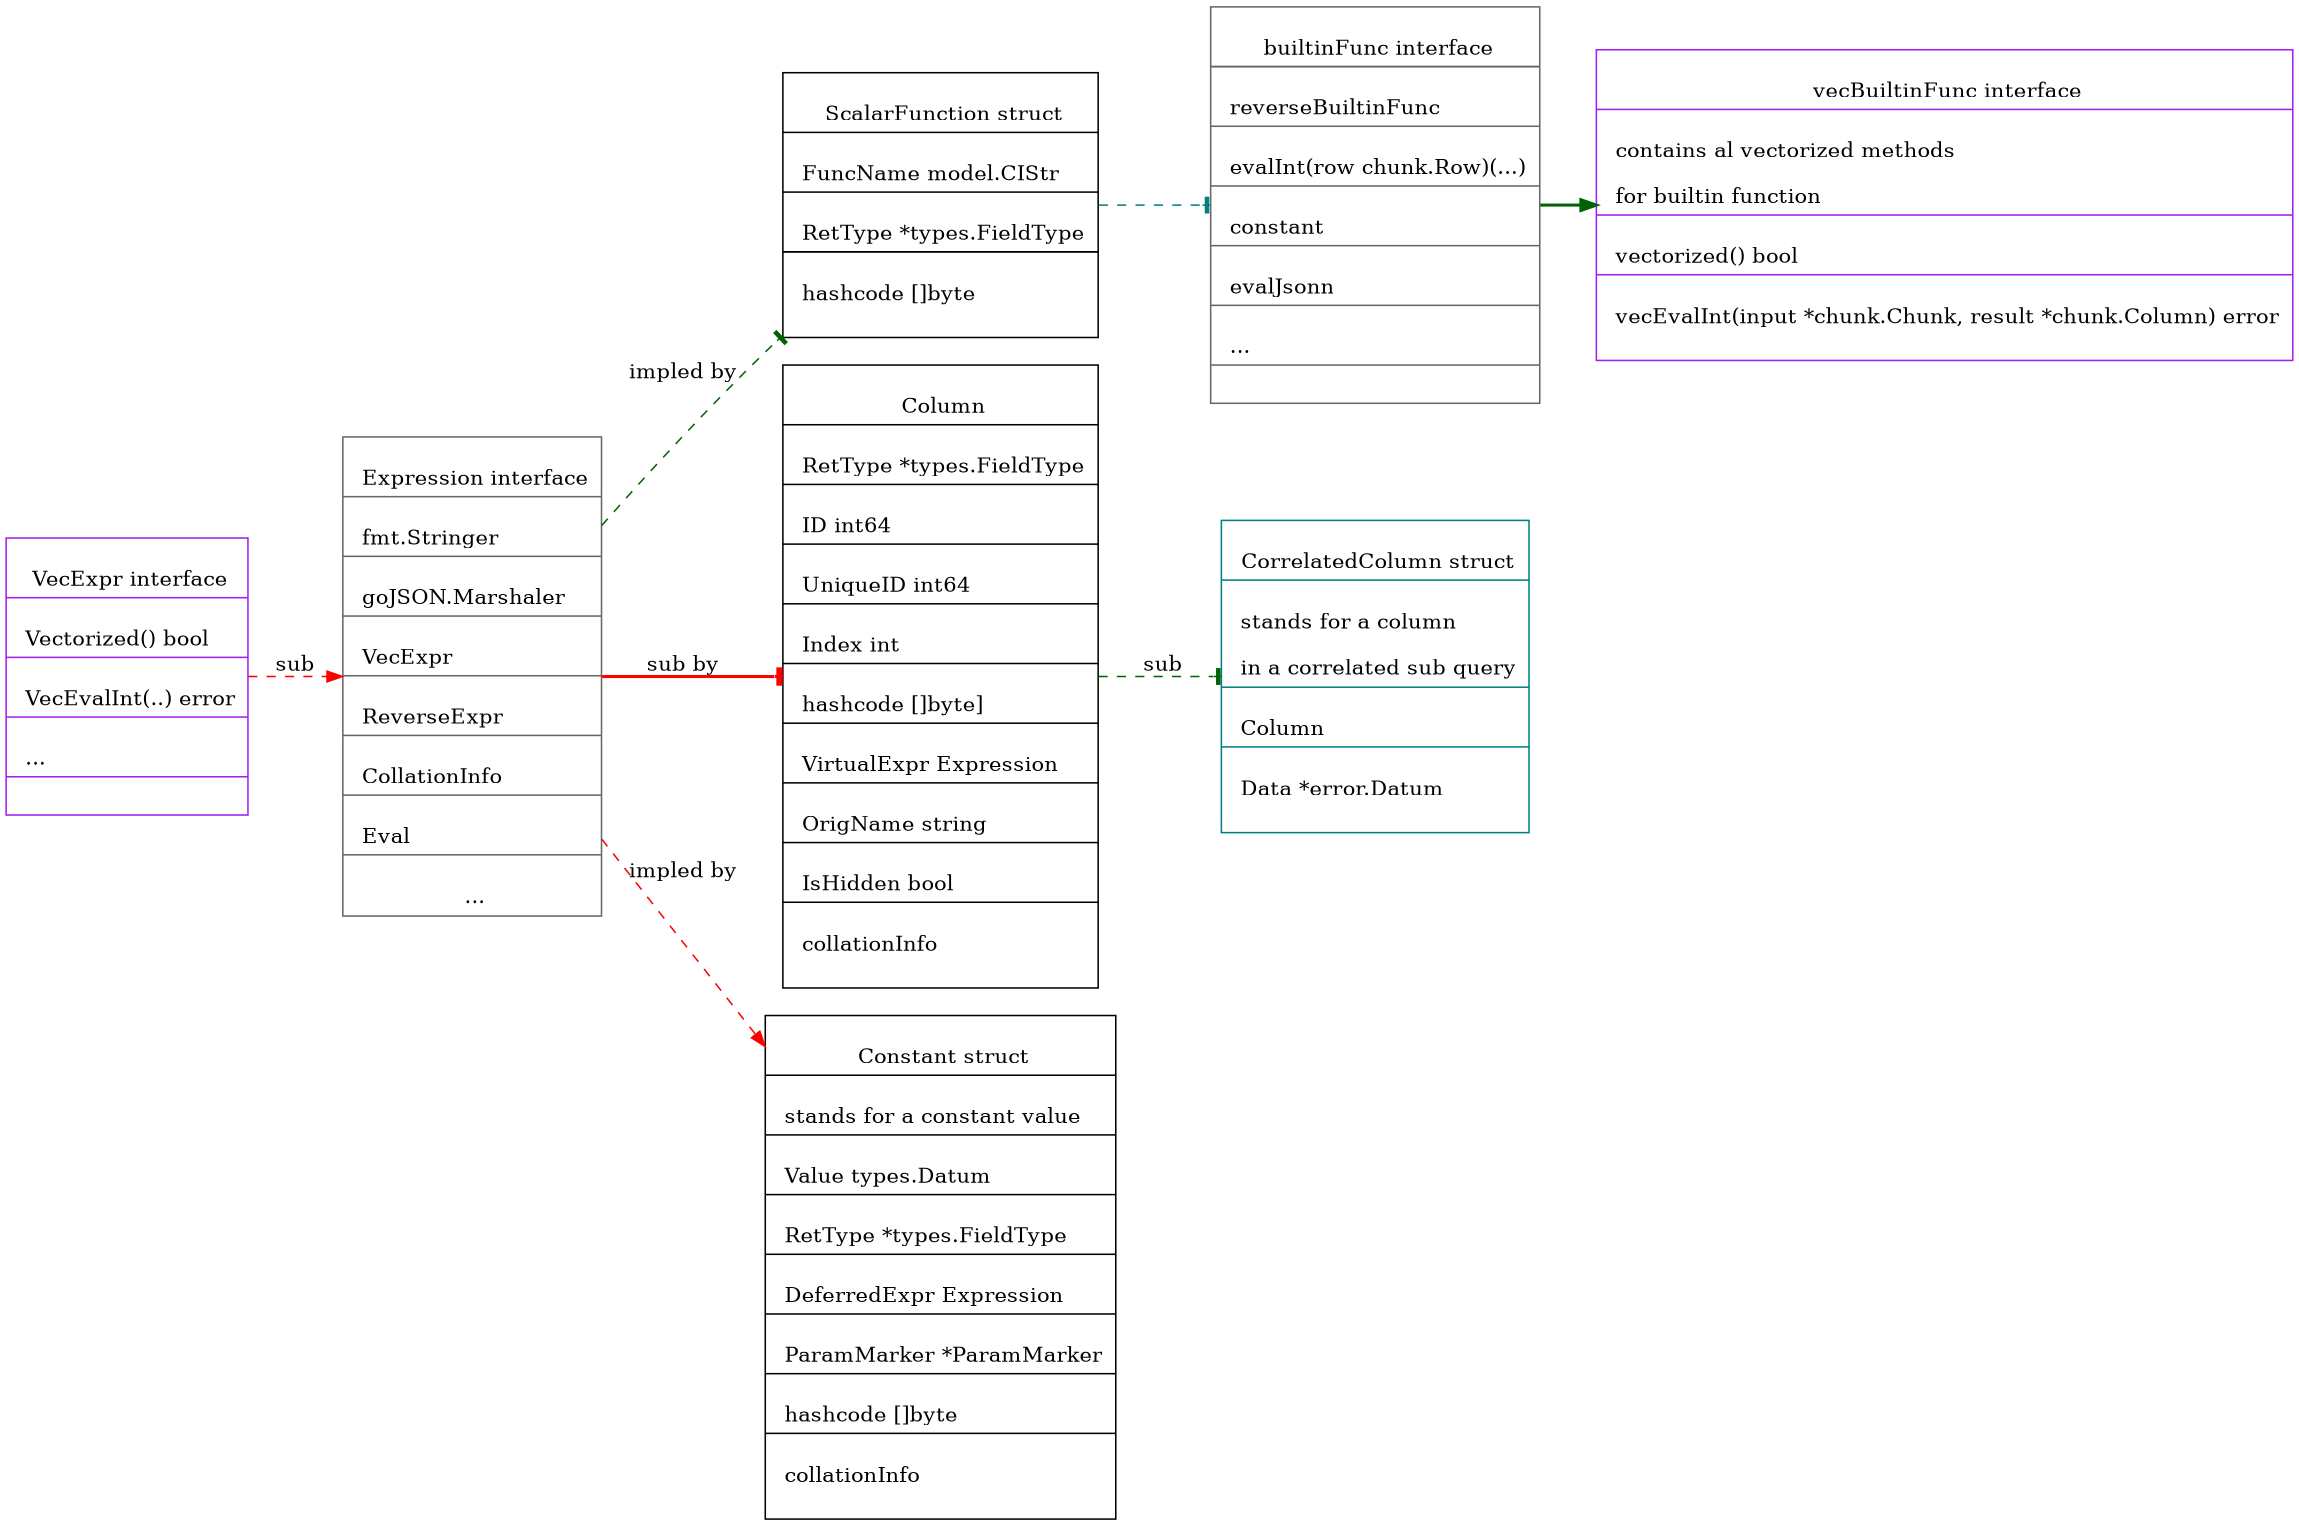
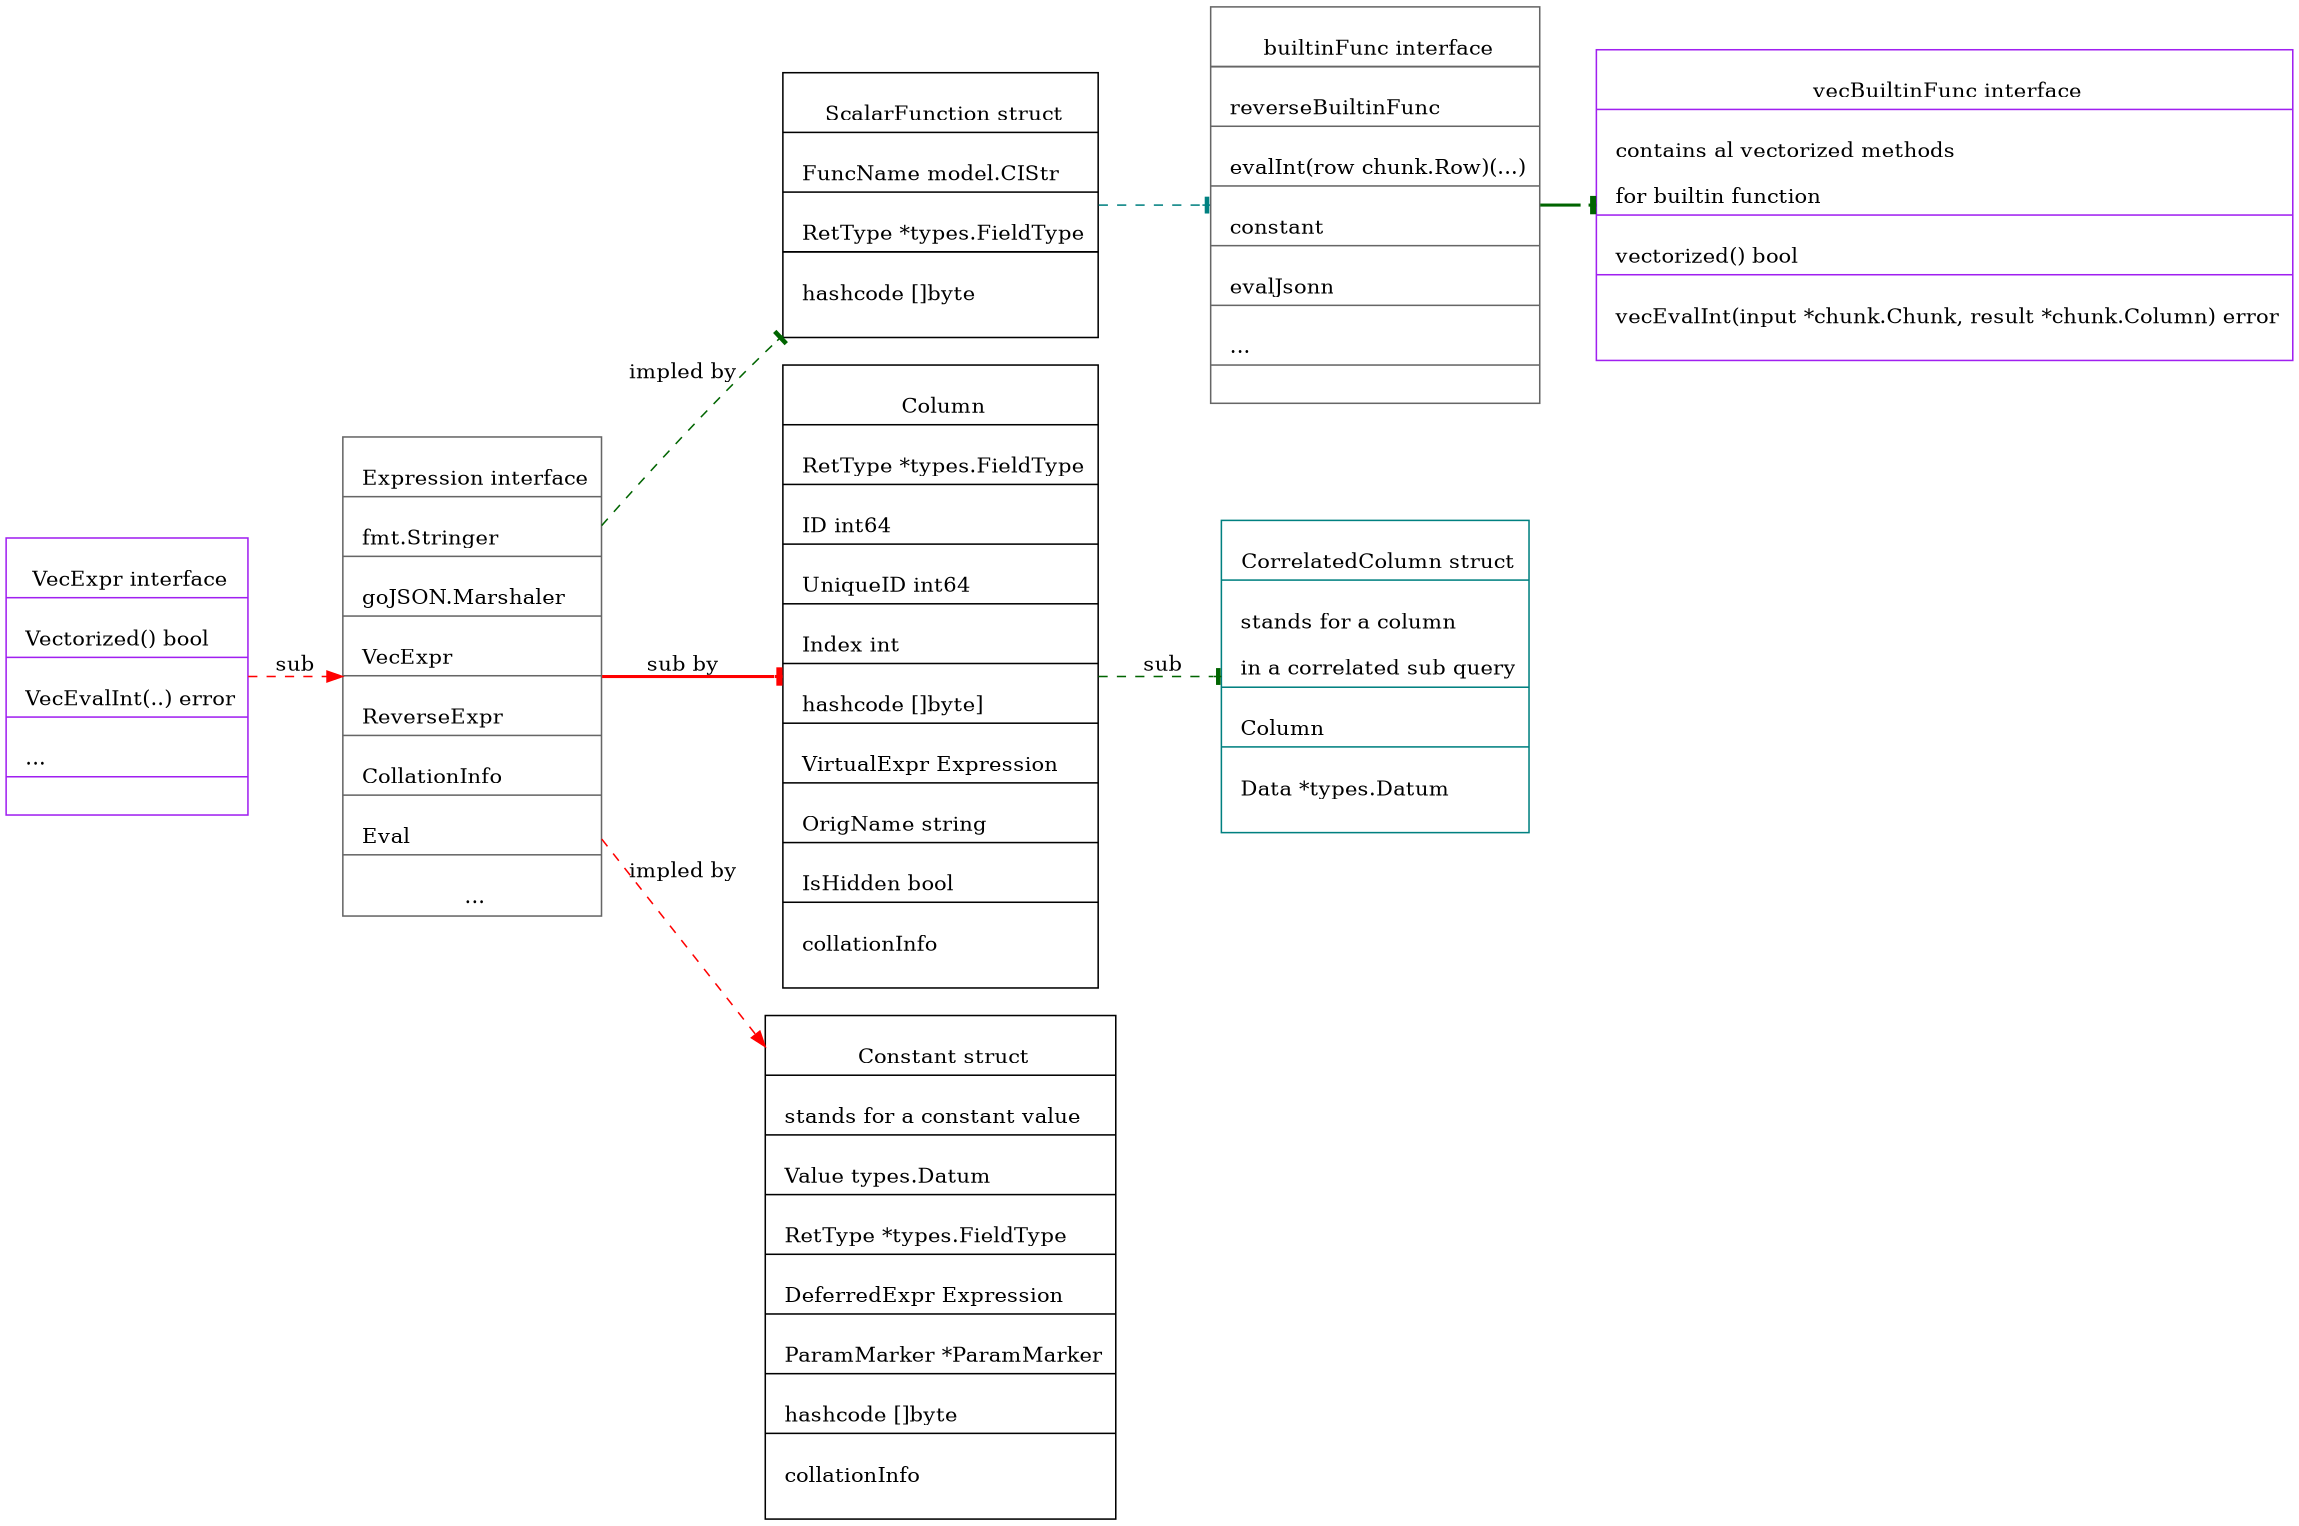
(1560, 205) -> (1560, 205)
(1339, 789) -> (1342, 789)
